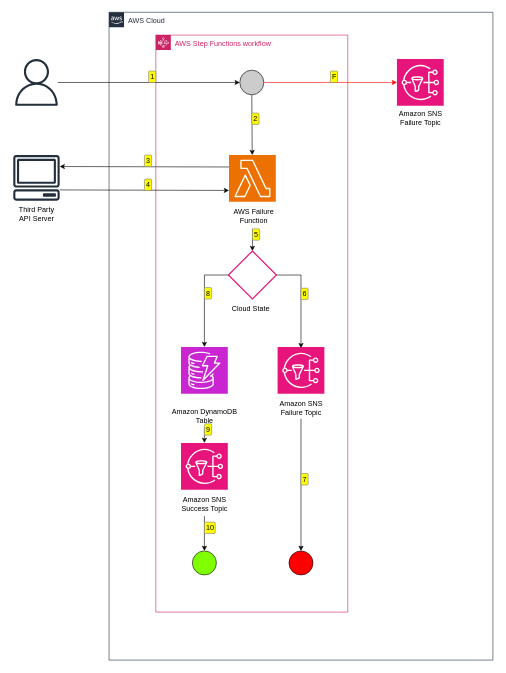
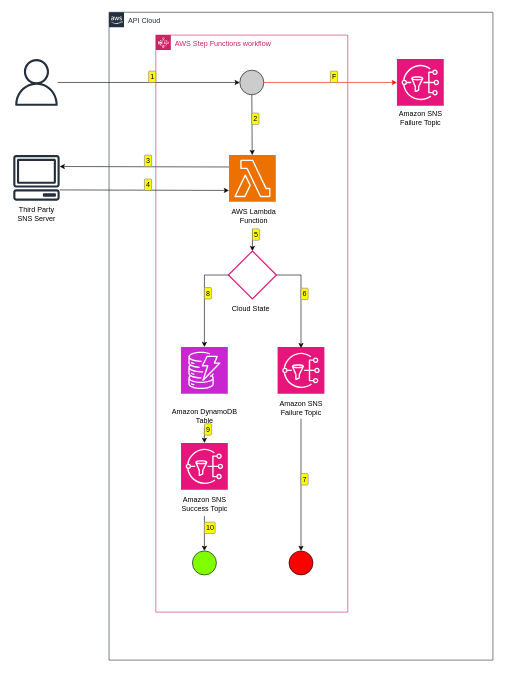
(144, 21) -> (144, 21)
(37, 214) -> (37, 214)
(254, 216) -> (254, 216)
